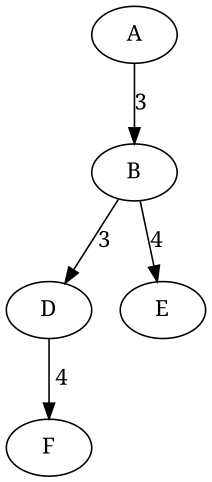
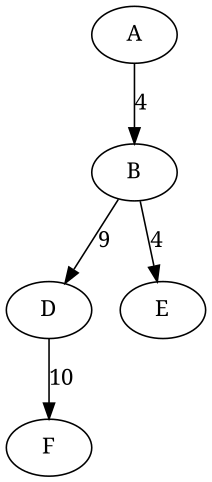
(141, 104) -> (141, 104)
(104, 241) -> (104, 241)
(62, 379) -> (62, 379)
